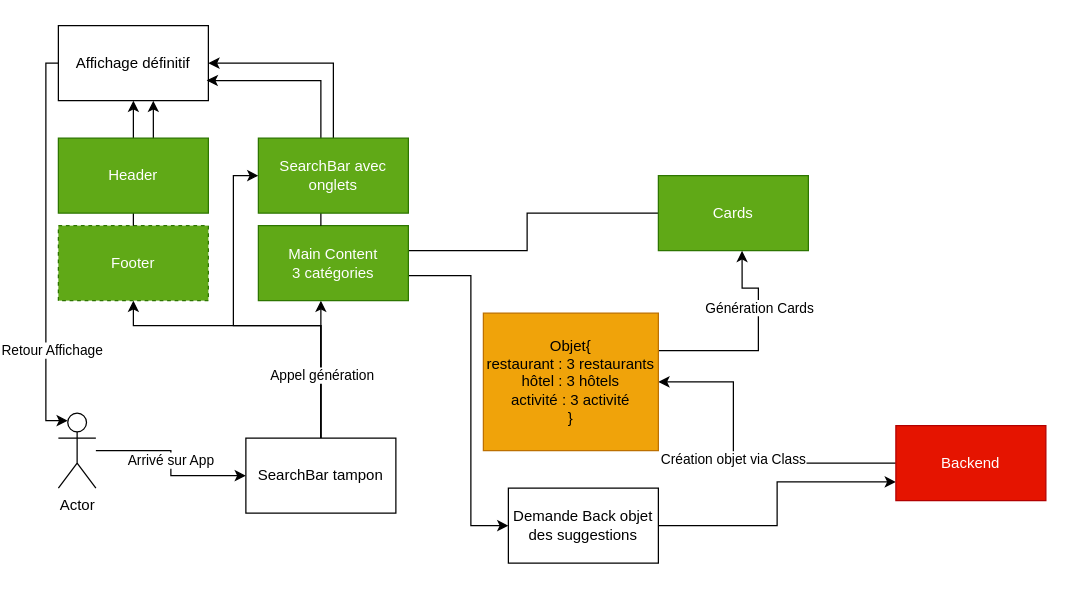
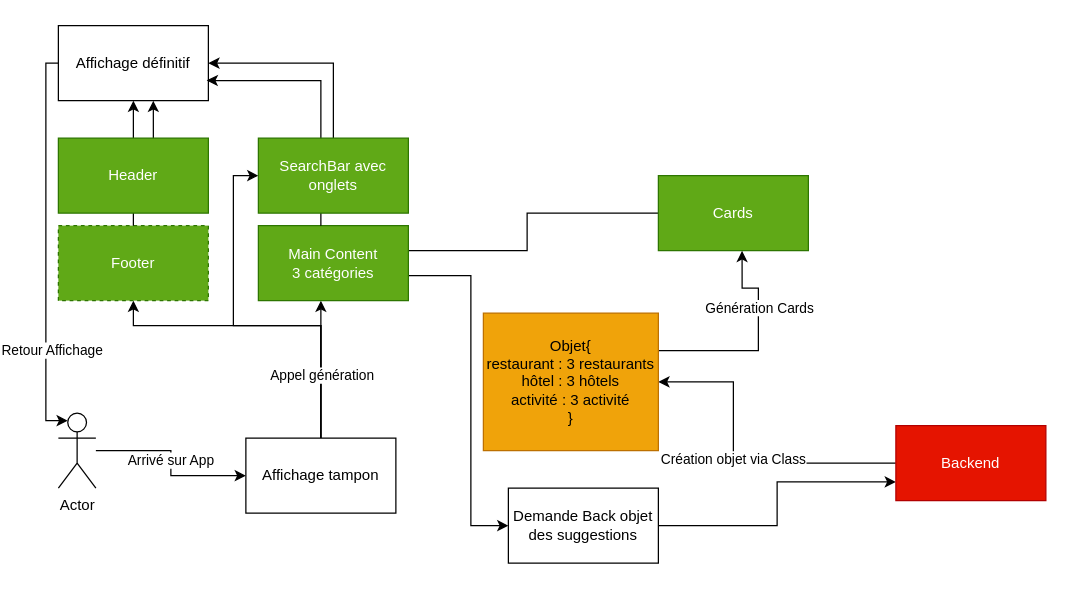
(321, 476) -> (321, 476)
